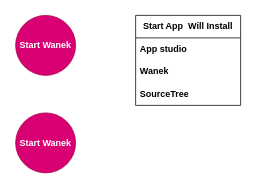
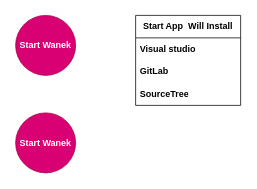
(163, 49) -> (168, 49)
(152, 72) -> (154, 72)
